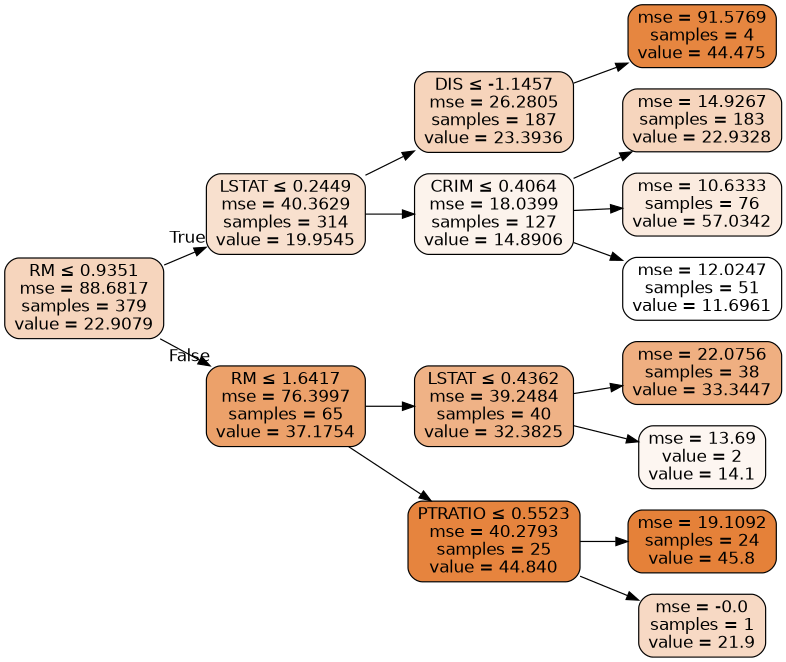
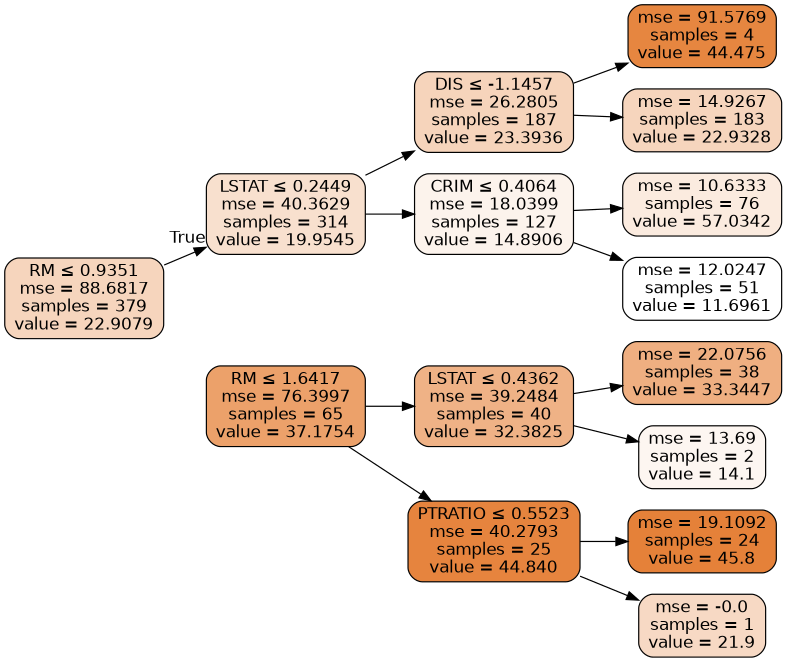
(597, 168) -> (592, 116)
(180, 350) -> none
(702, 457) -> (702, 457)
